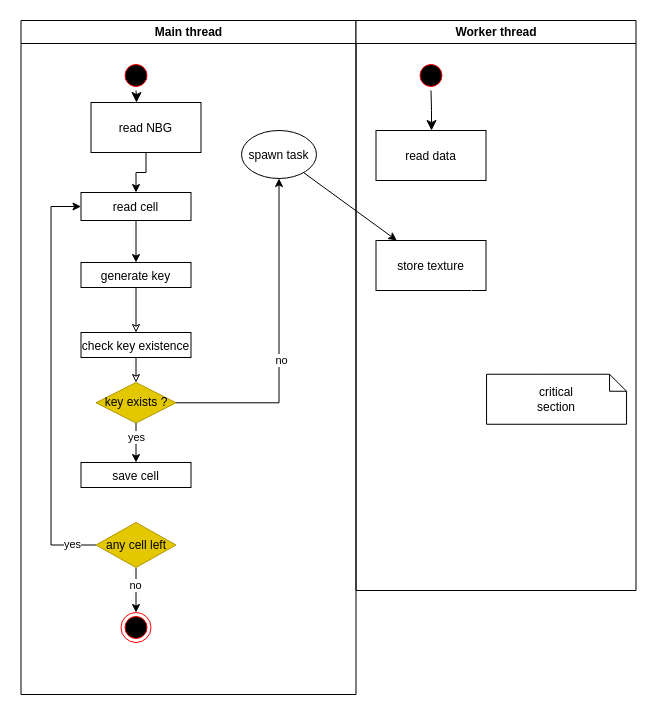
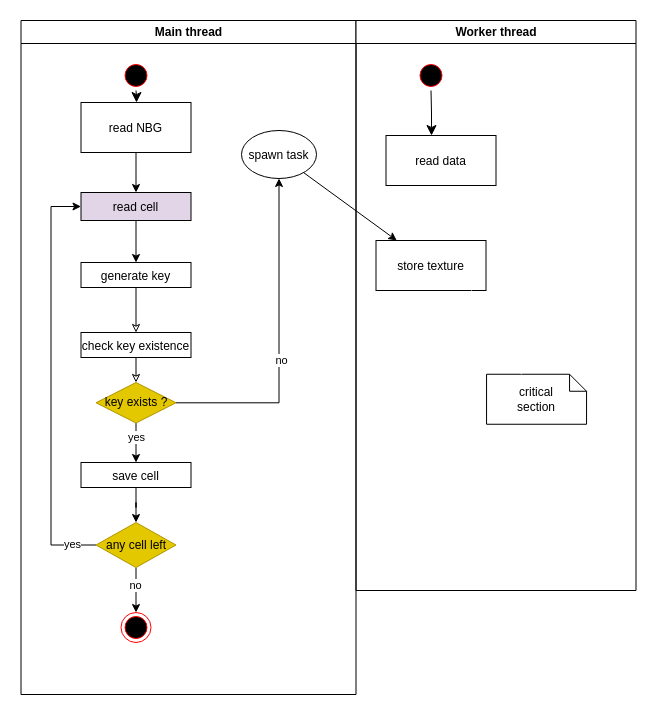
(146, 128) -> (136, 128)
(431, 156) -> (441, 161)
(136, 207) -> (136, 207)
(557, 399) -> (537, 399)
none -> (136, 507)
